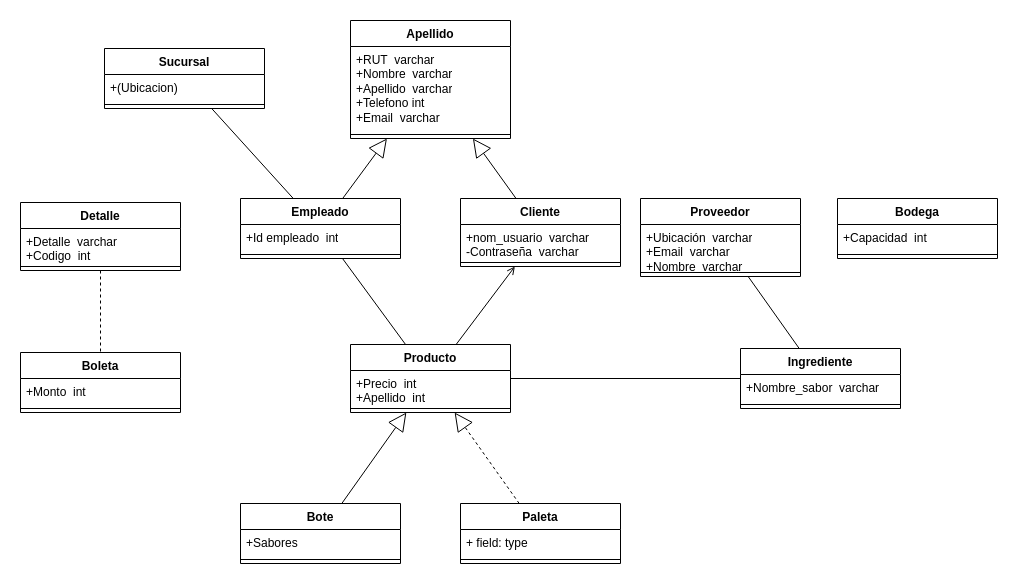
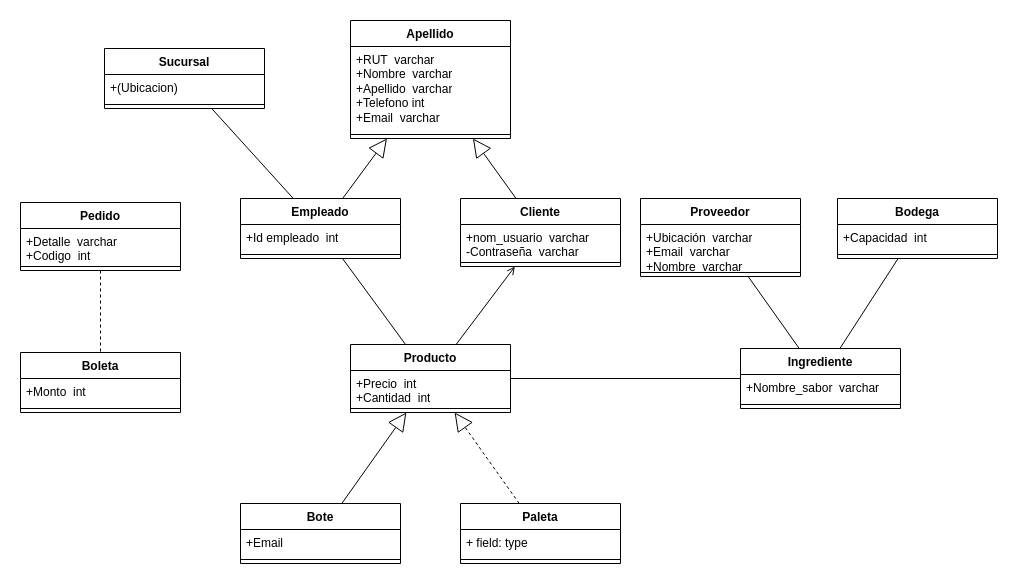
(101, 217) -> (101, 217)
none -> (868, 305)
(396, 392) -> (399, 392)
(273, 544) -> (264, 544)
